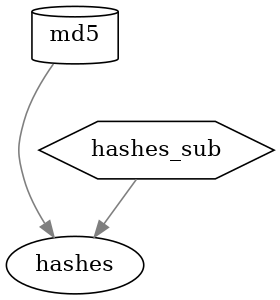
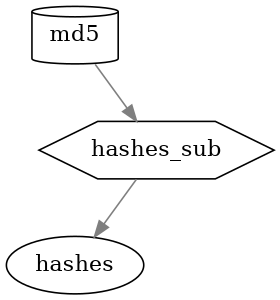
(19, 142) -> (111, 86)
